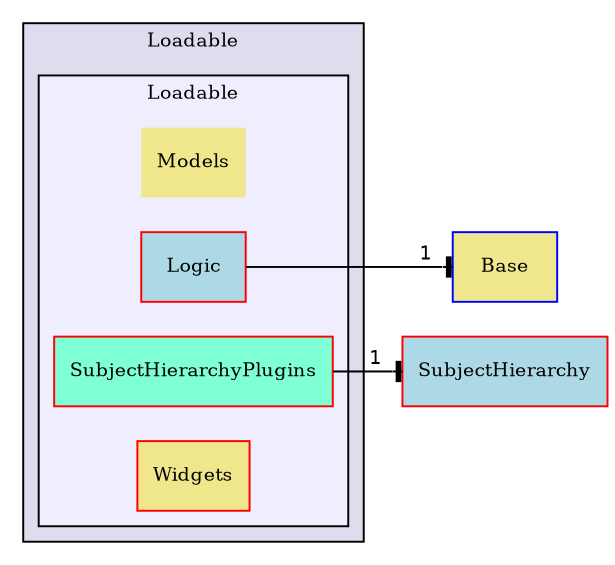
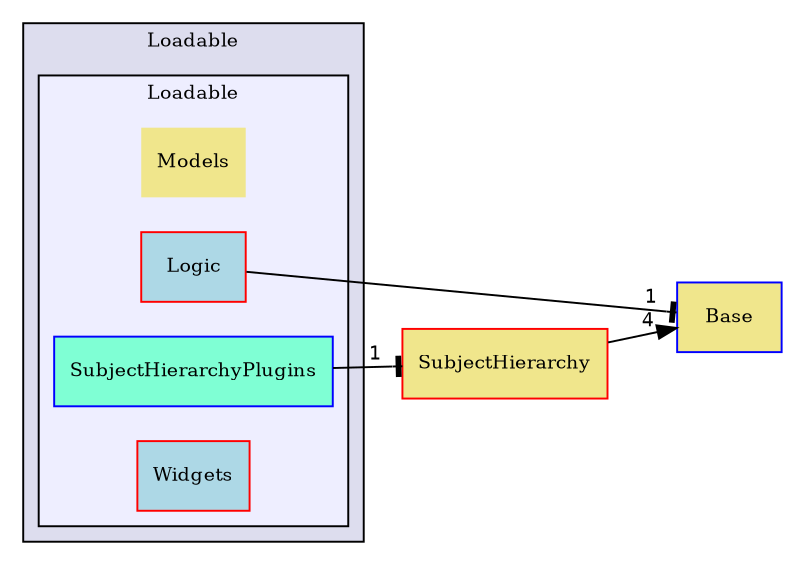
none -> (633, 337)
(193, 371) -> (193, 371)
(505, 371) -> (505, 364)
(193, 476) -> (193, 476)
